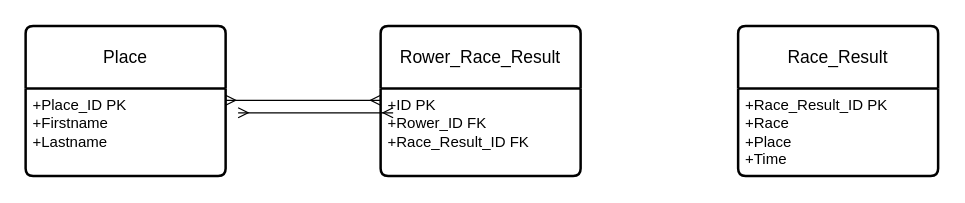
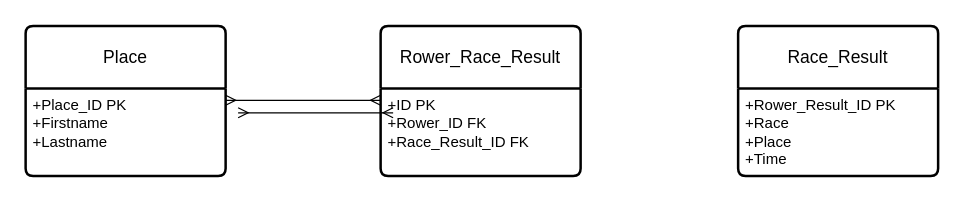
(817, 133) -> (822, 133)
